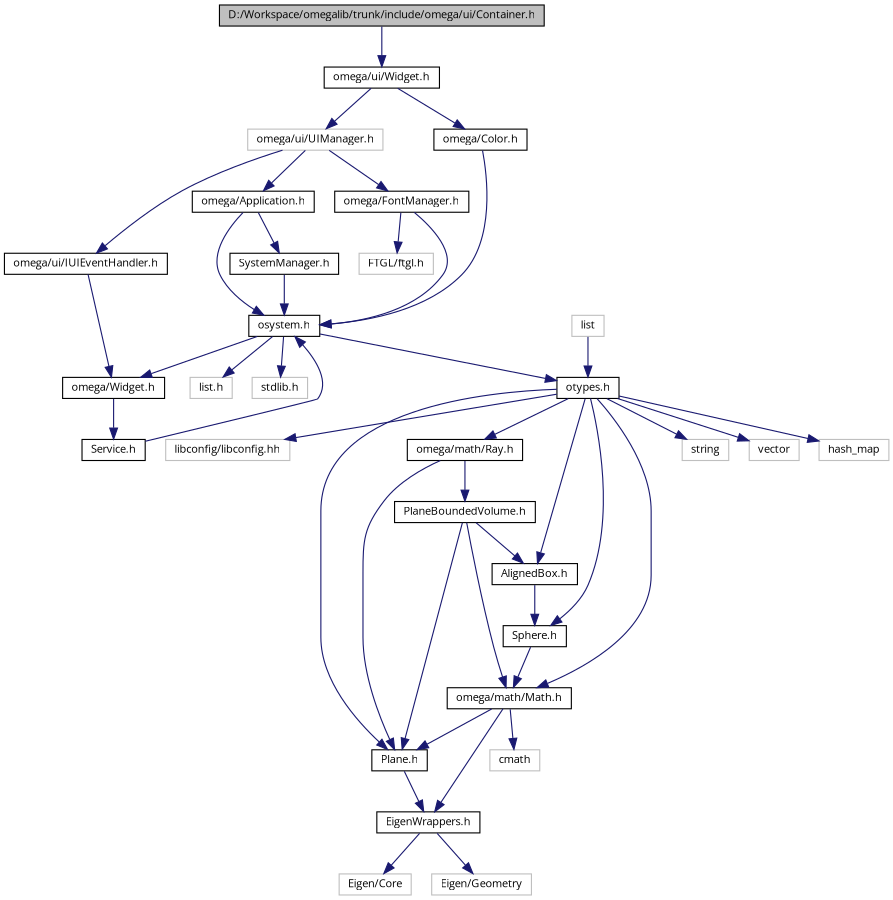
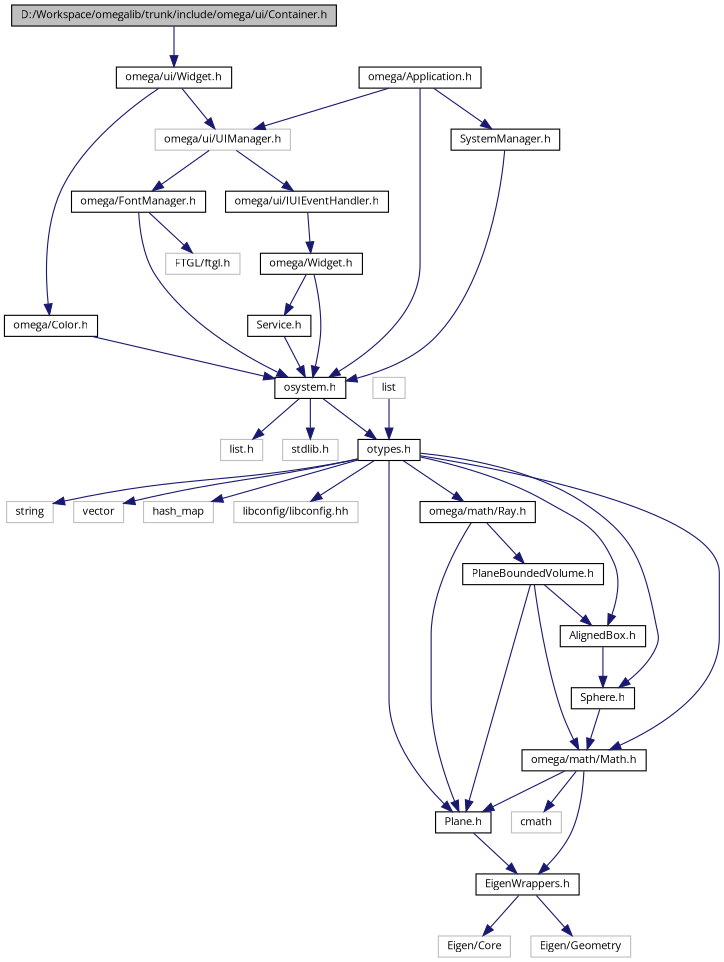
(288, 167) -> (327, 107)
(204, 355) -> (321, 320)
